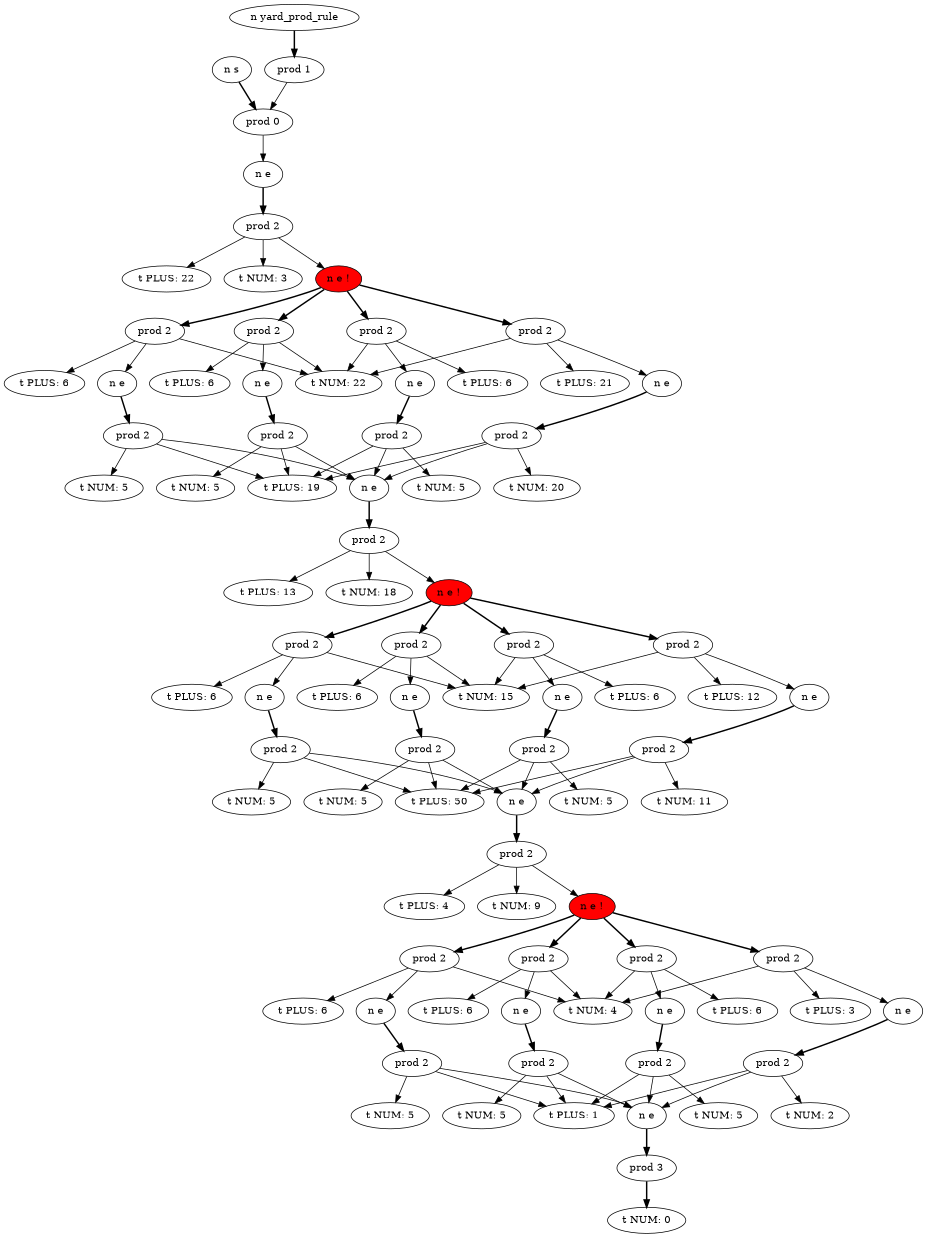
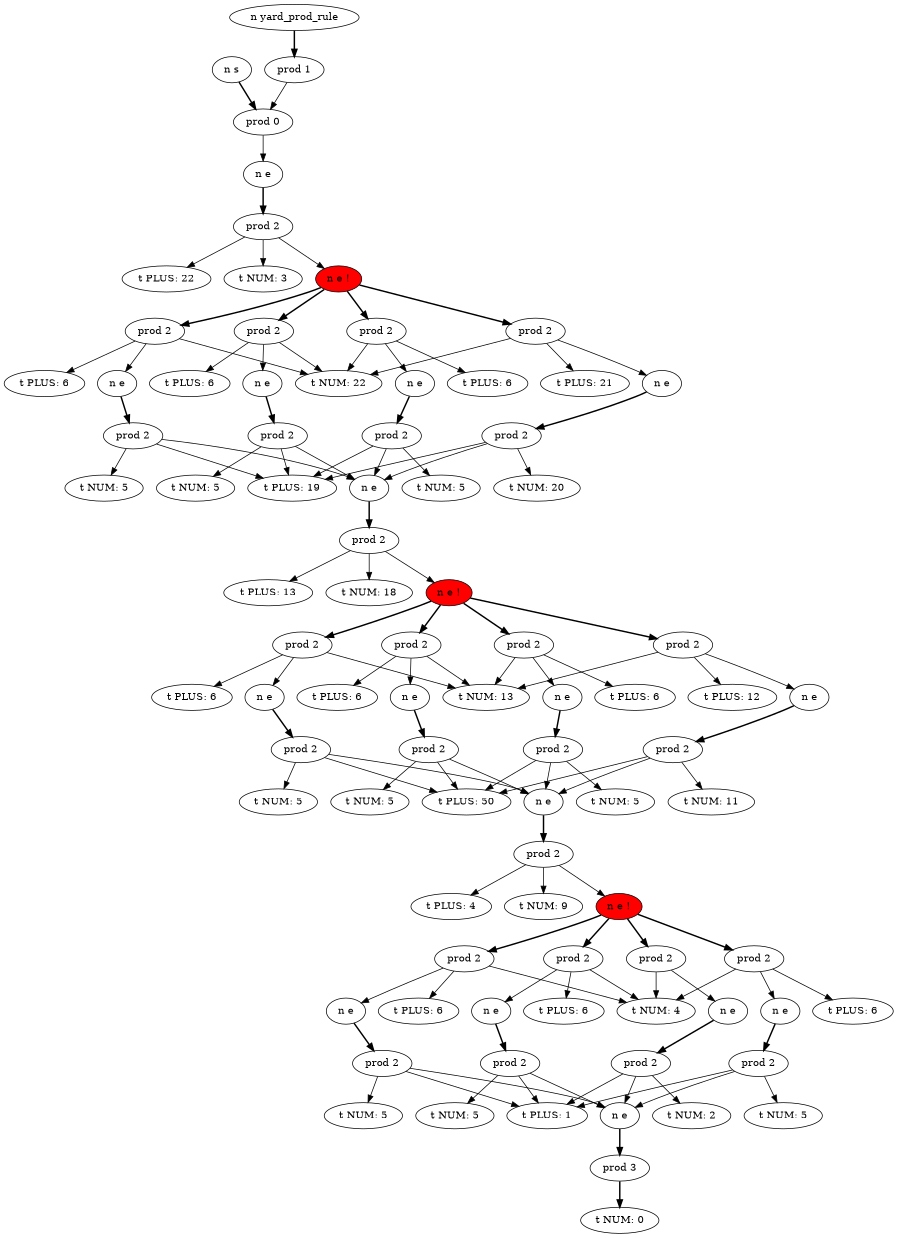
(486, 697) -> (486, 697)
(830, 1011) -> none
